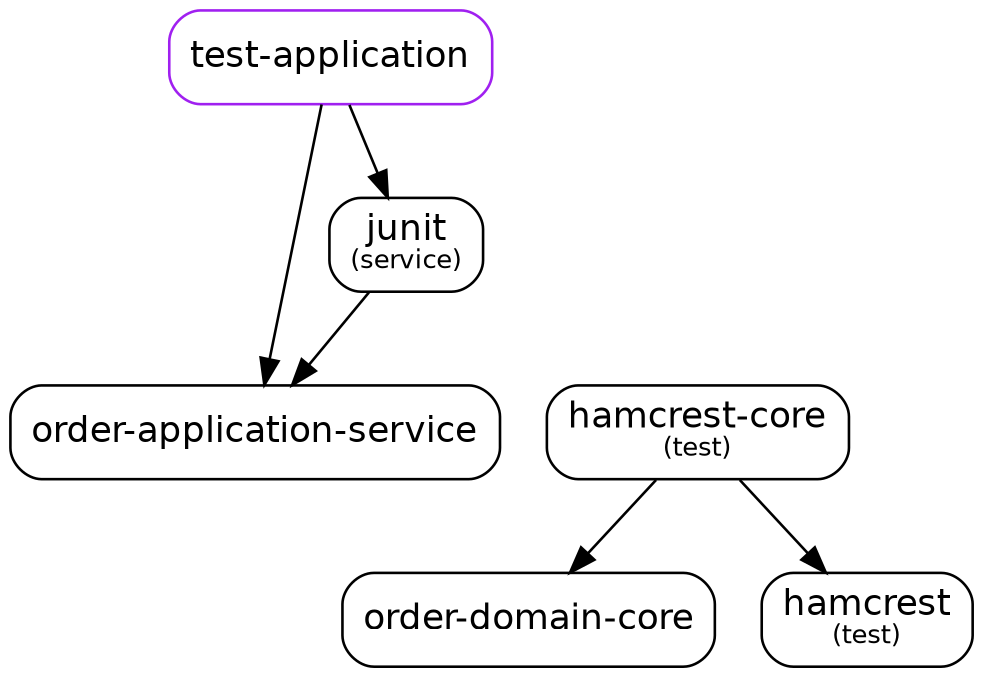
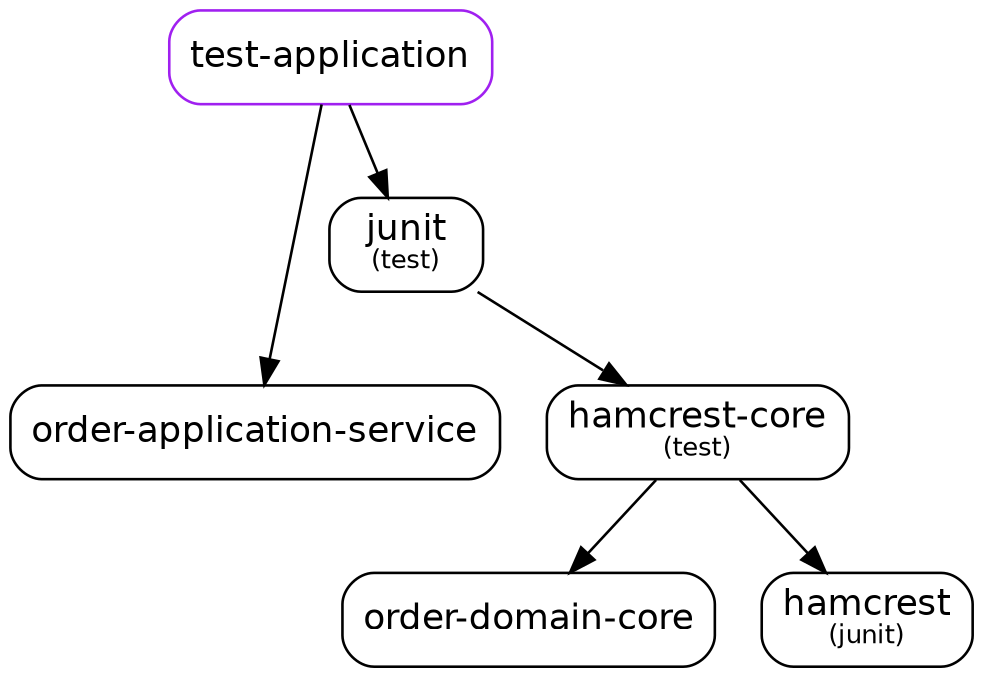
(406, 260) -> (406, 260)
(339, 329) -> (540, 331)
(867, 635) -> (867, 635)
